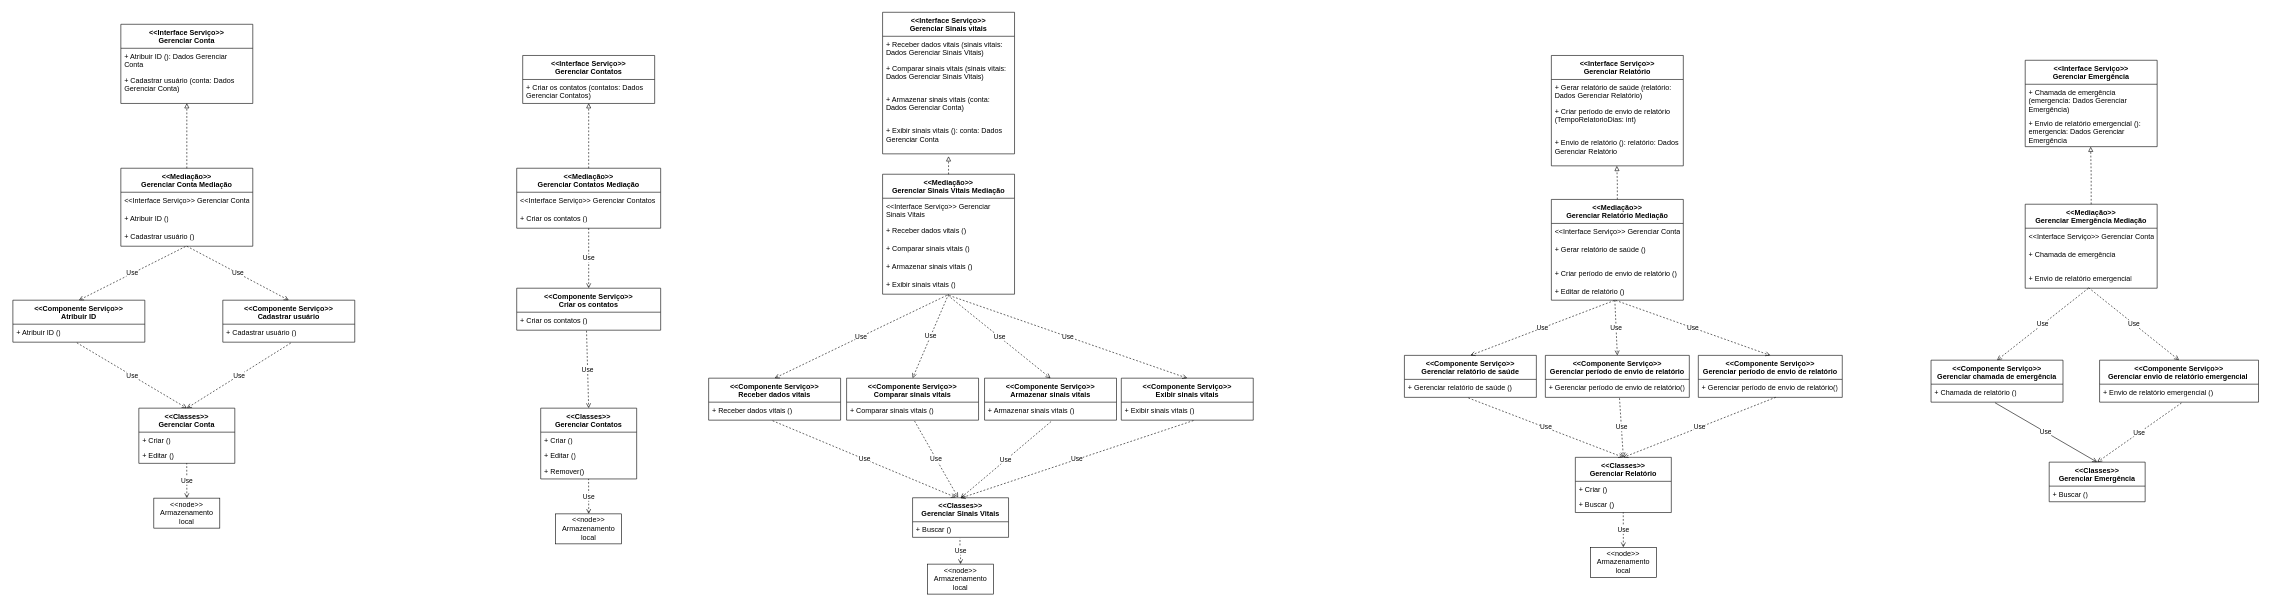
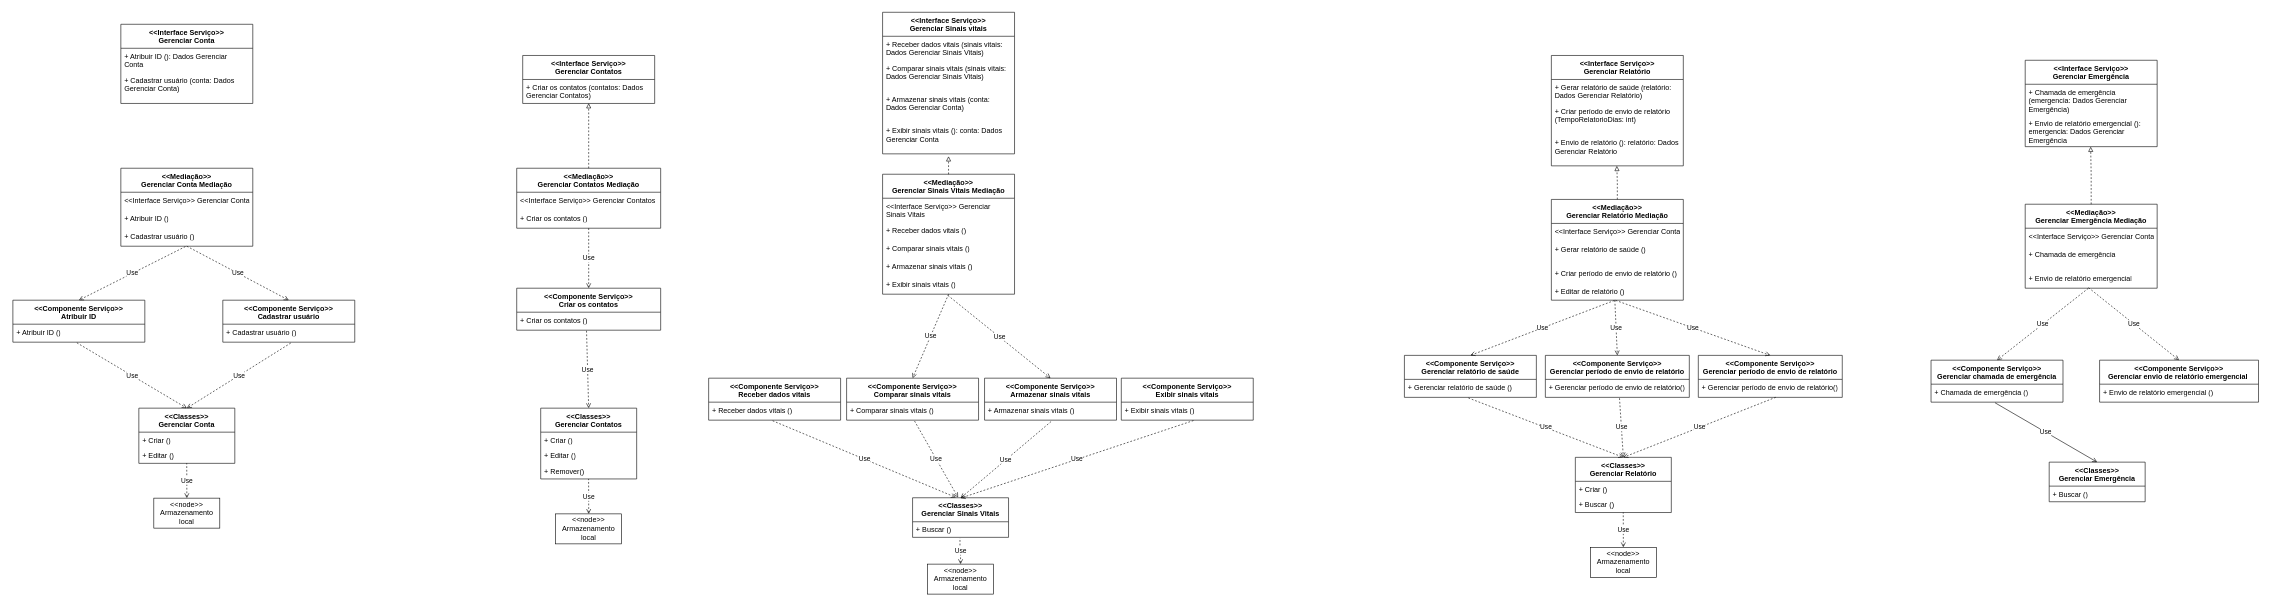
(186, 138) -> none
(861, 337) -> none
(1068, 337) -> none
(1979, 393) -> (1982, 393)
(2140, 433) -> none
